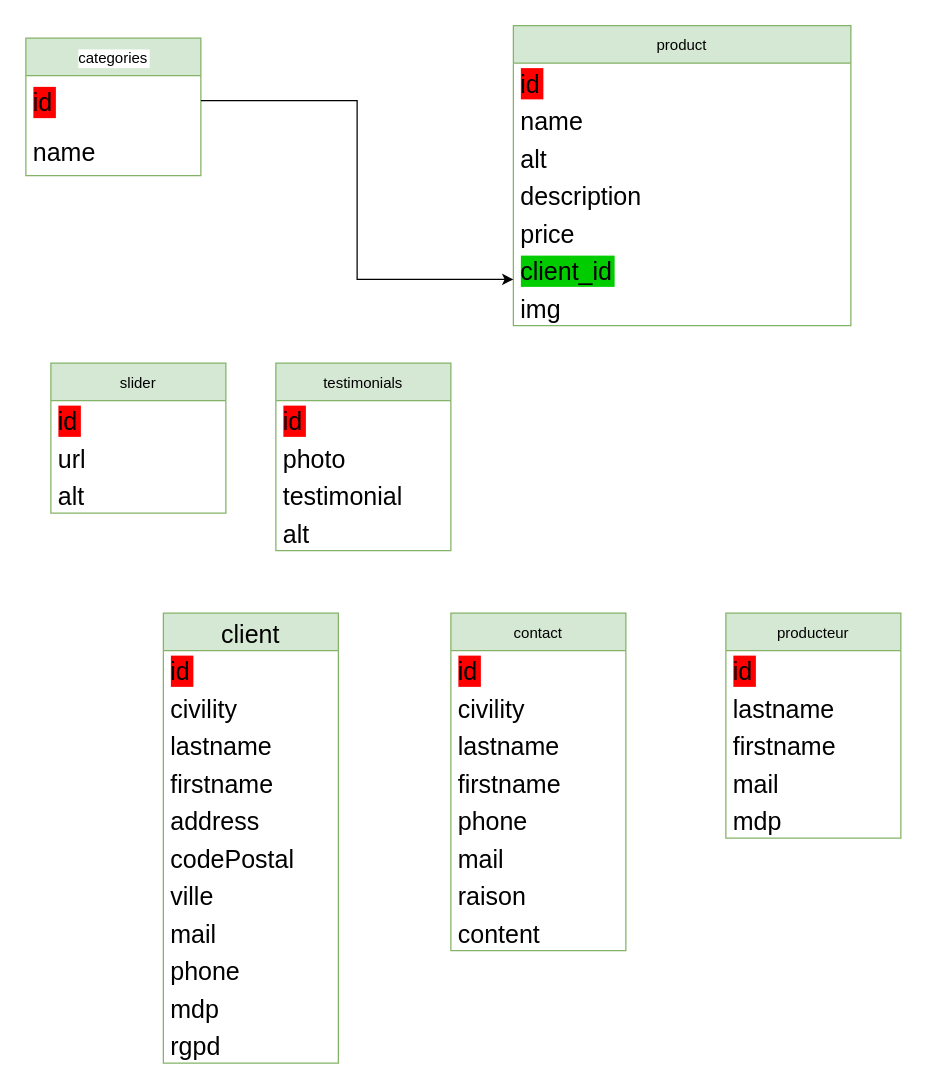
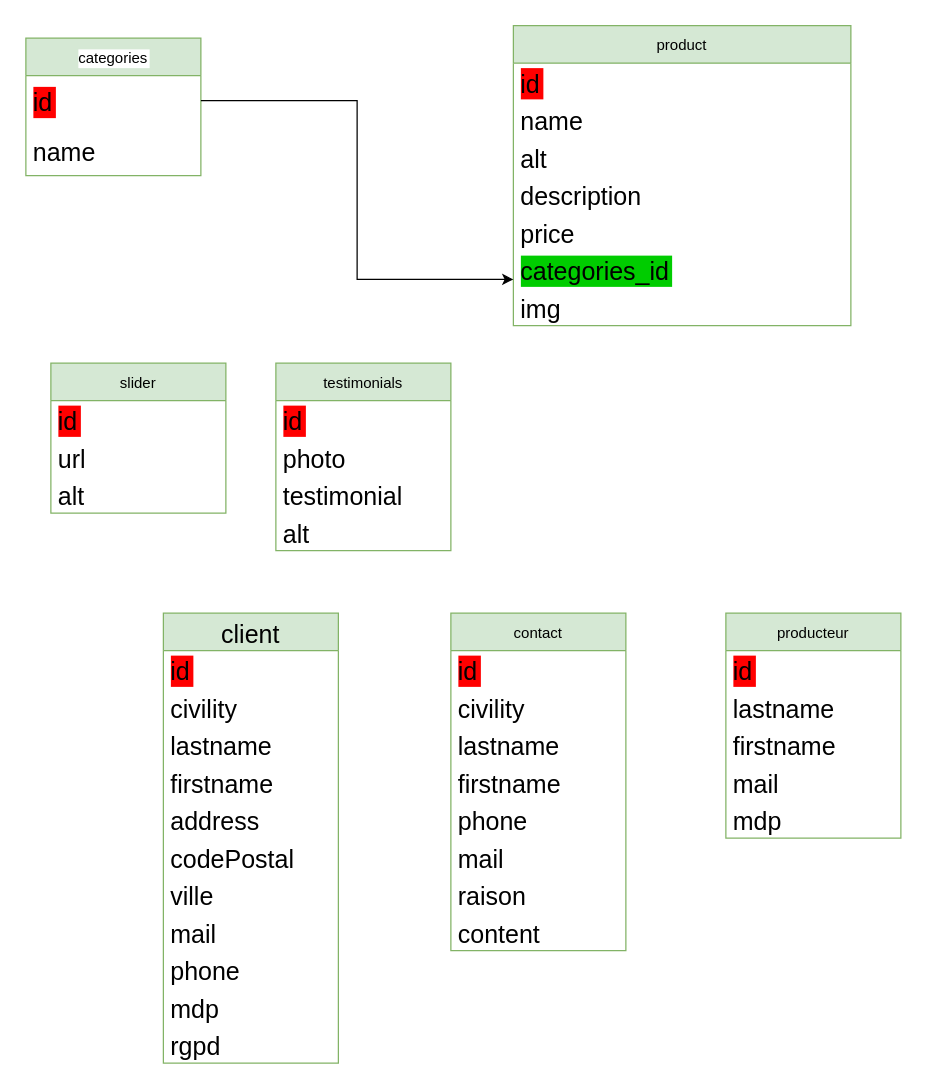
(573, 272) -> (605, 272)
